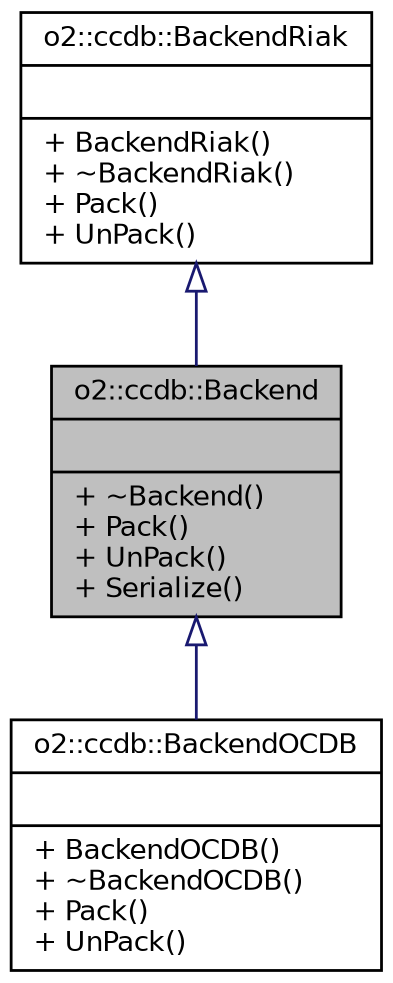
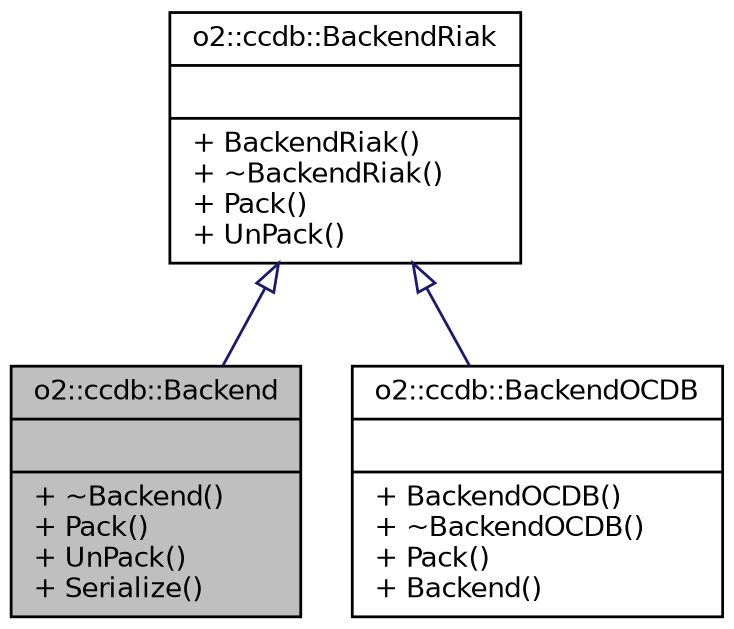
(196, 683) -> (448, 327)
(110, 943) -> (459, 589)
